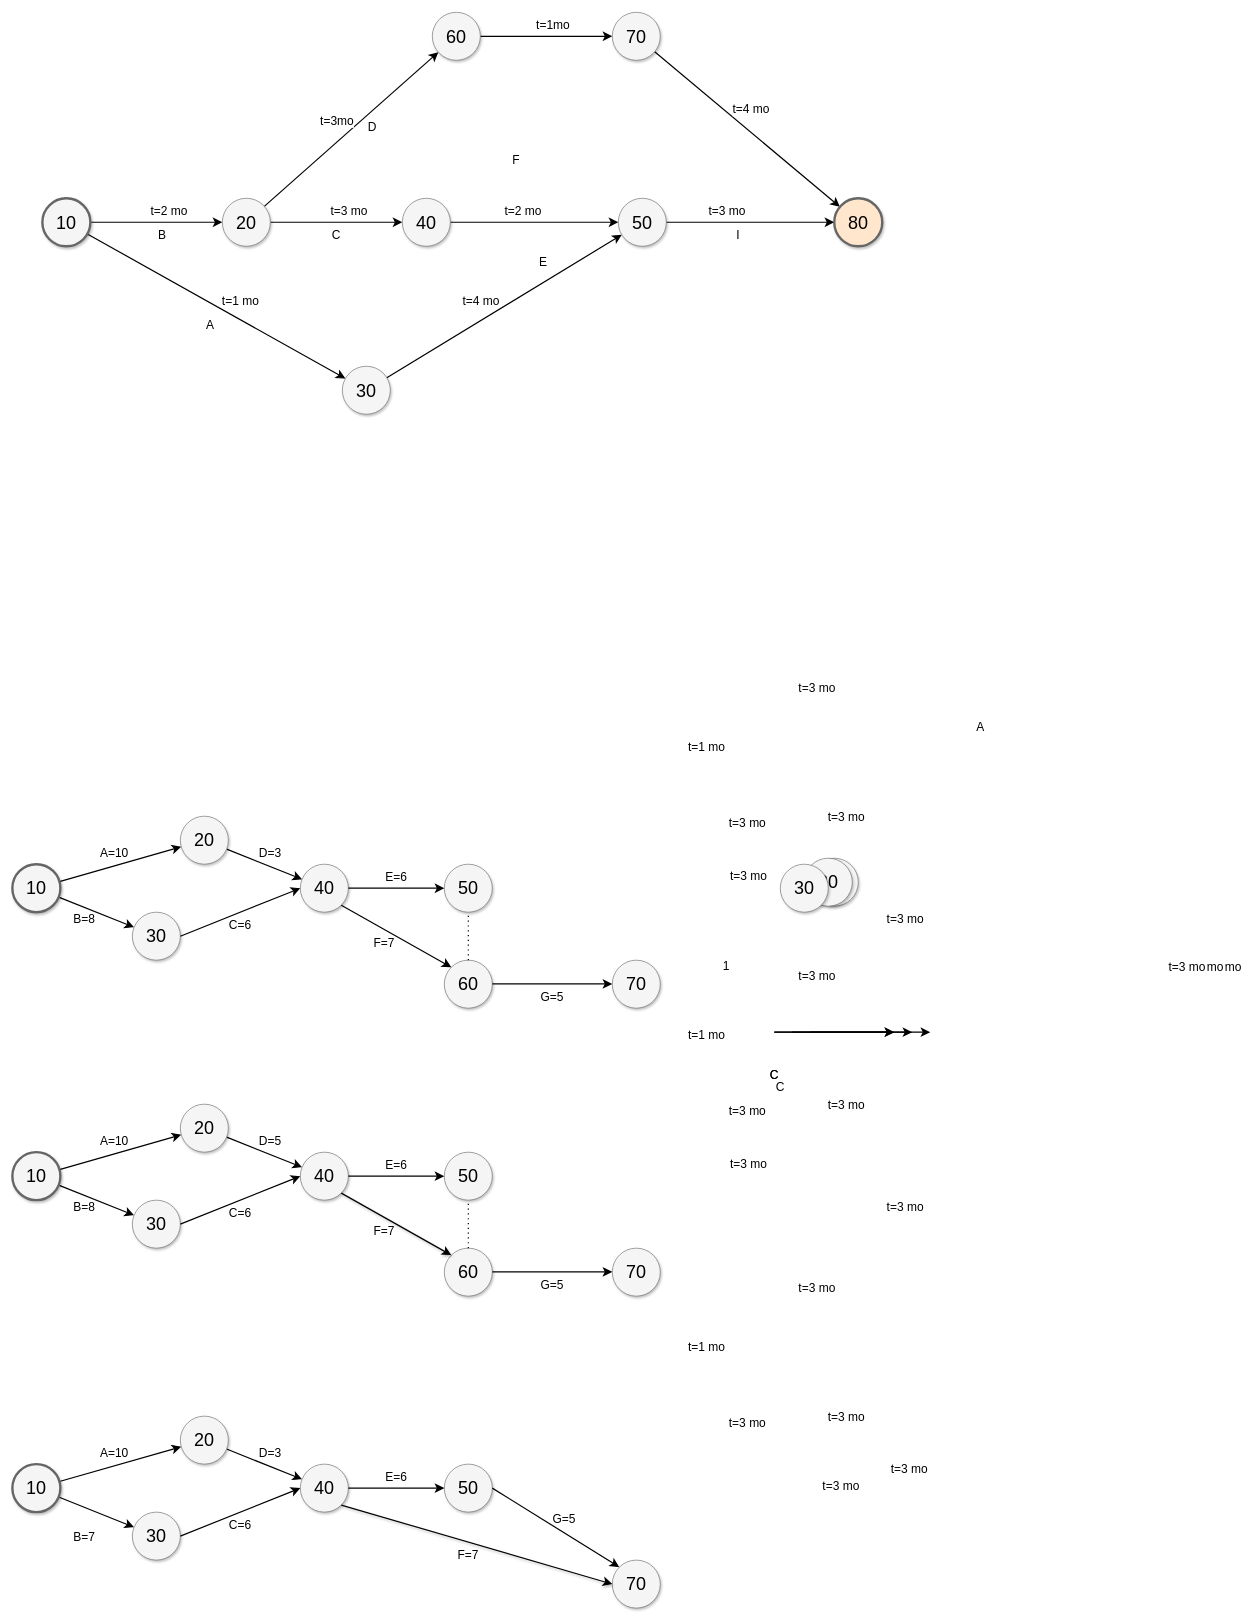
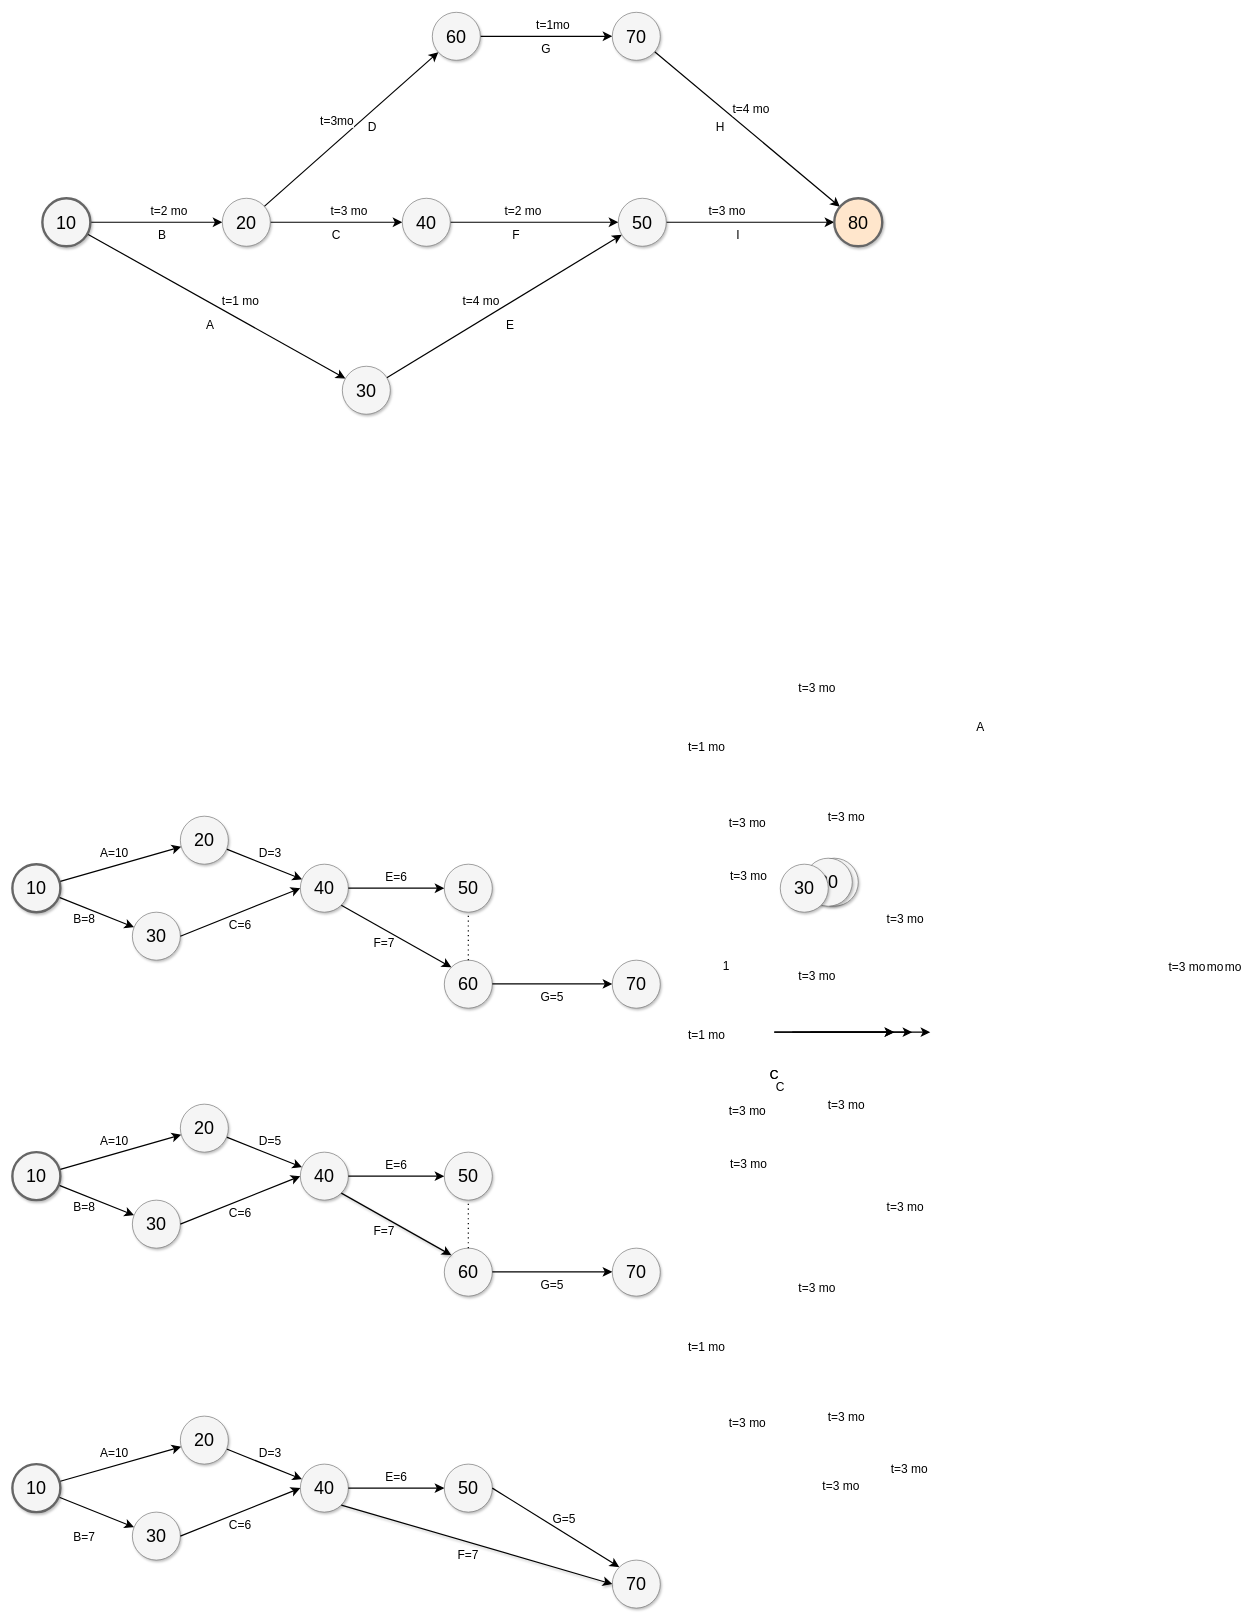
none -> (546, 48)
none -> (720, 126)
(516, 159) -> (516, 234)
(543, 261) -> (510, 324)
